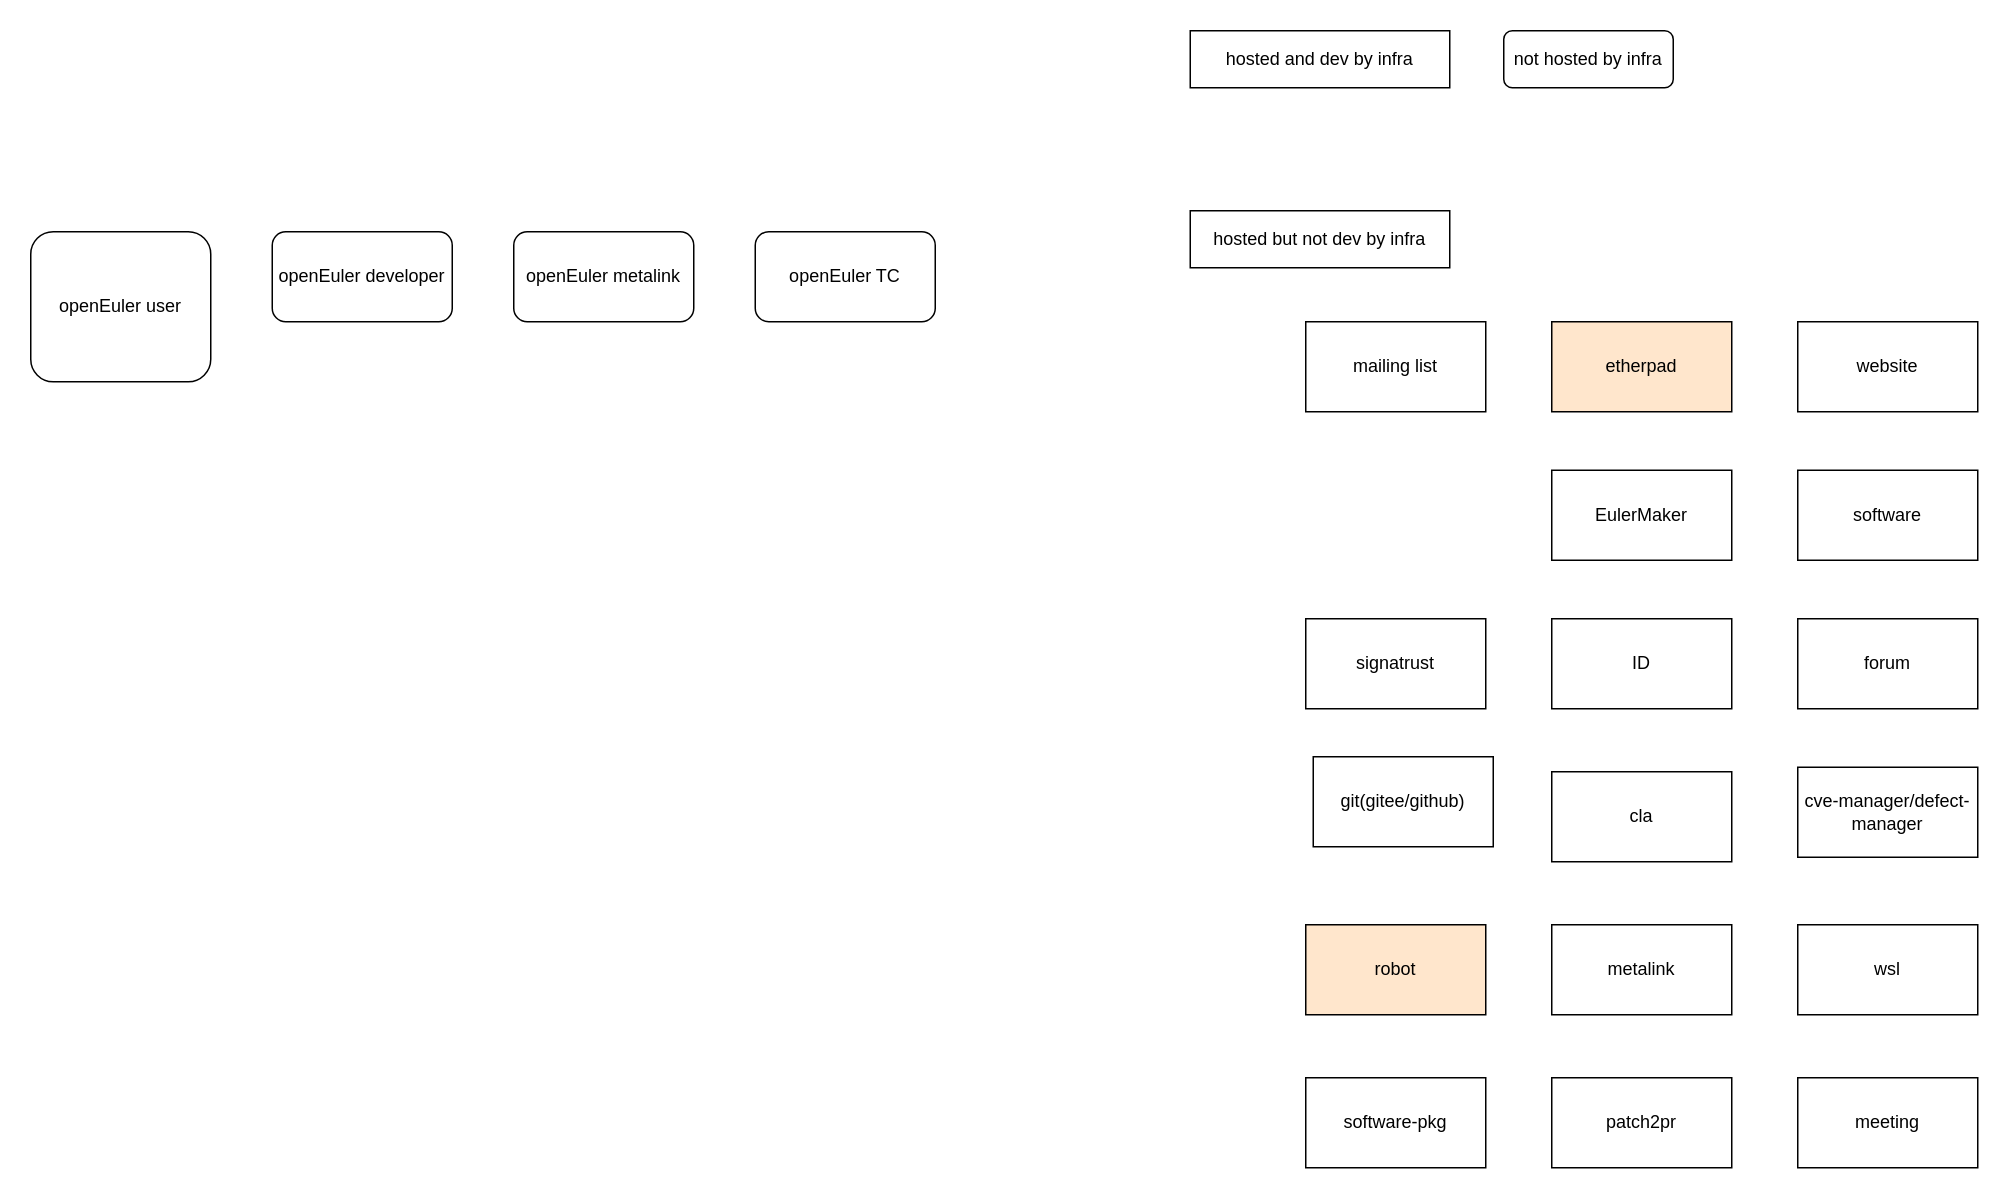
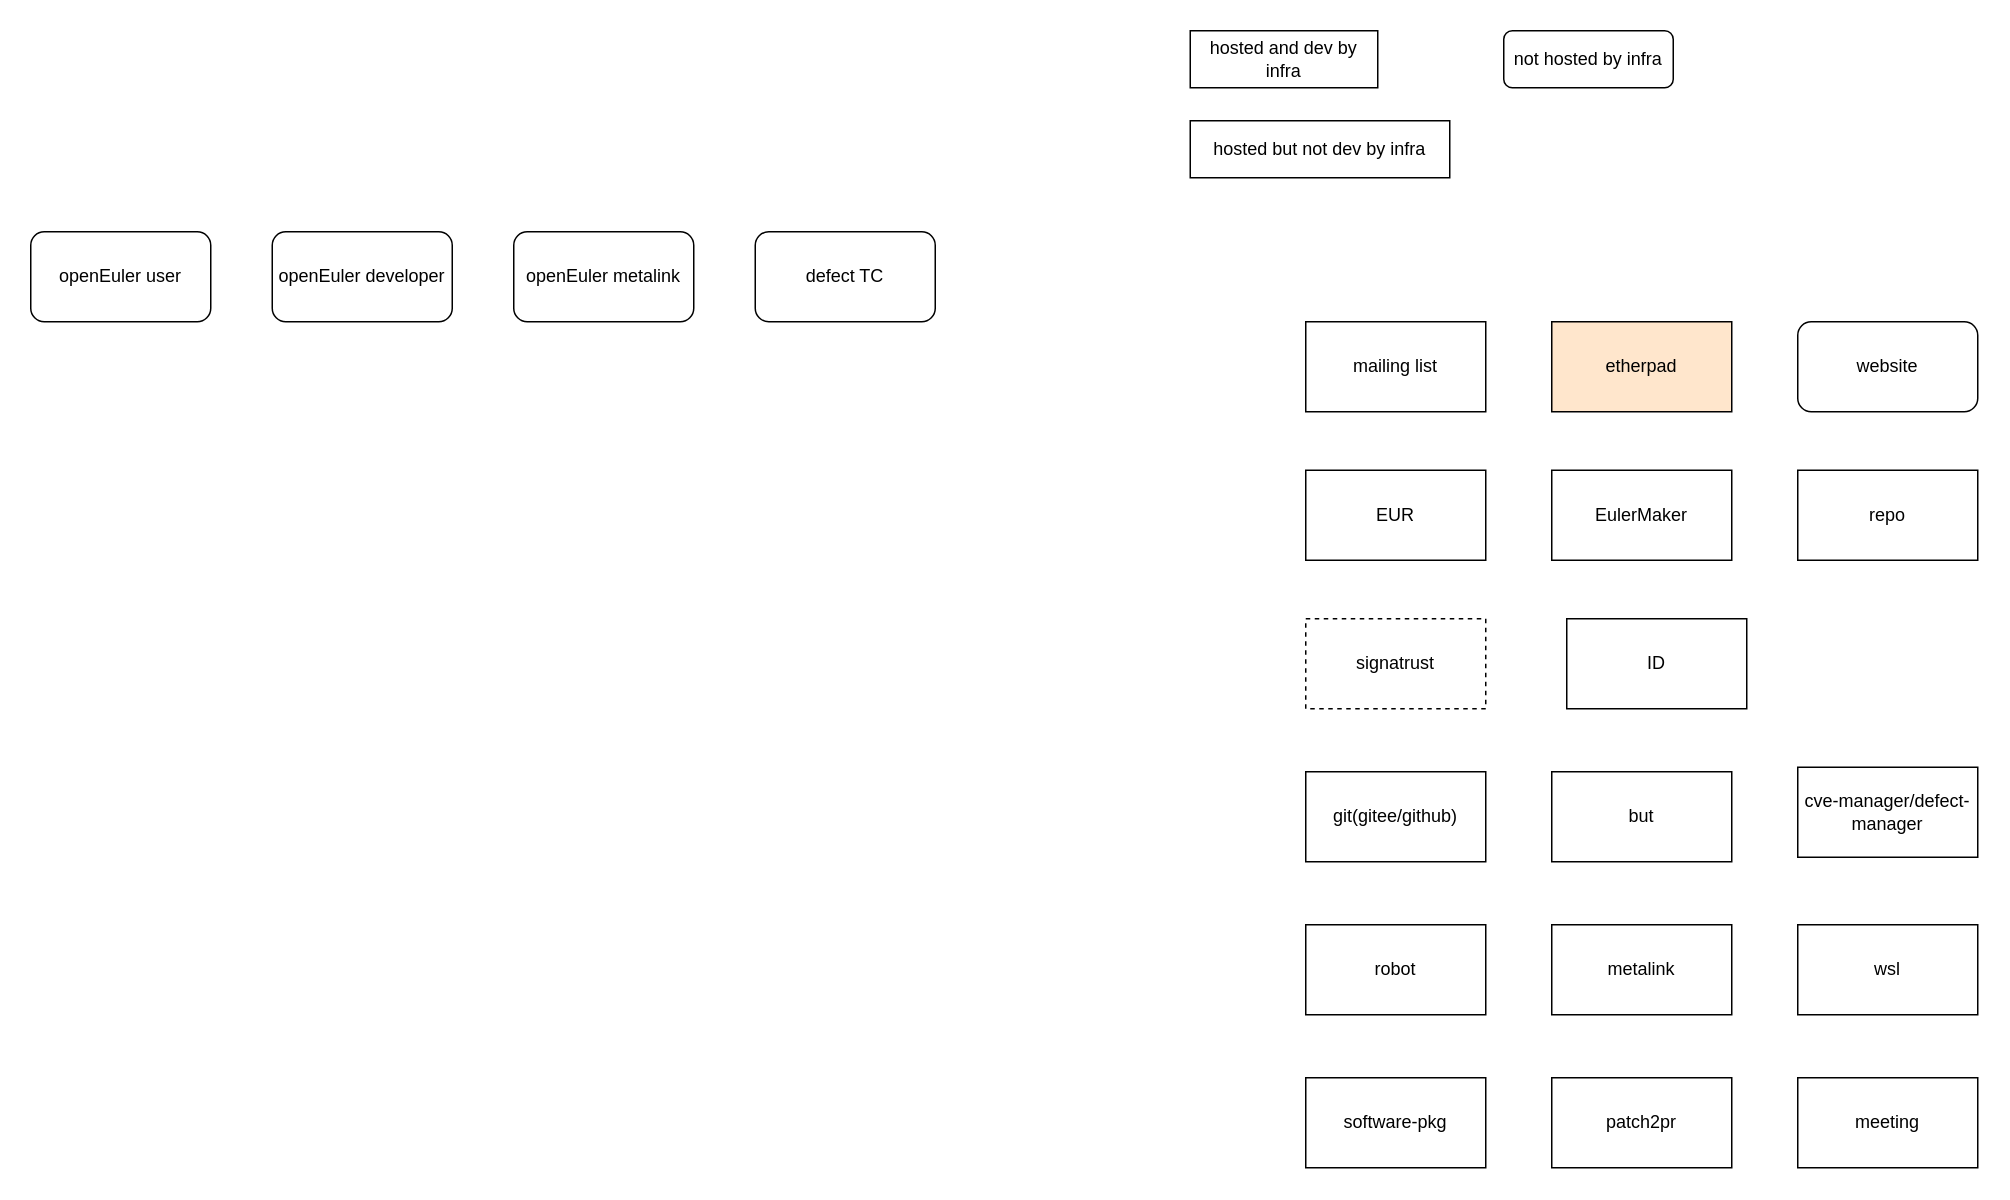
(1320, 59) -> (1284, 59)
(1320, 239) -> (1320, 149)
(845, 277) -> (845, 277)
(121, 307) -> (121, 277)
(1888, 367) -> (1888, 367)
none -> (1396, 515)
(1888, 515) -> (1888, 515)
(1396, 664) -> (1396, 664)
(1642, 664) -> (1657, 664)
(1888, 664) -> none
(1403, 802) -> (1396, 817)
(1642, 817) -> (1642, 817)
(1396, 970) -> (1396, 970)
